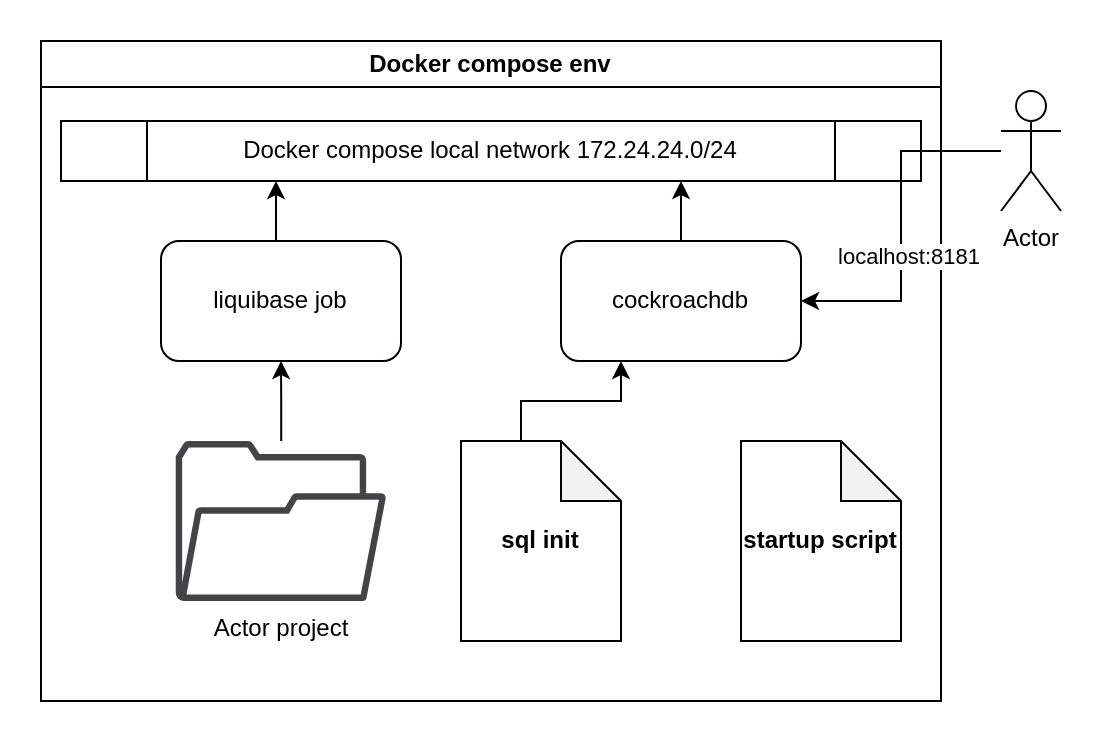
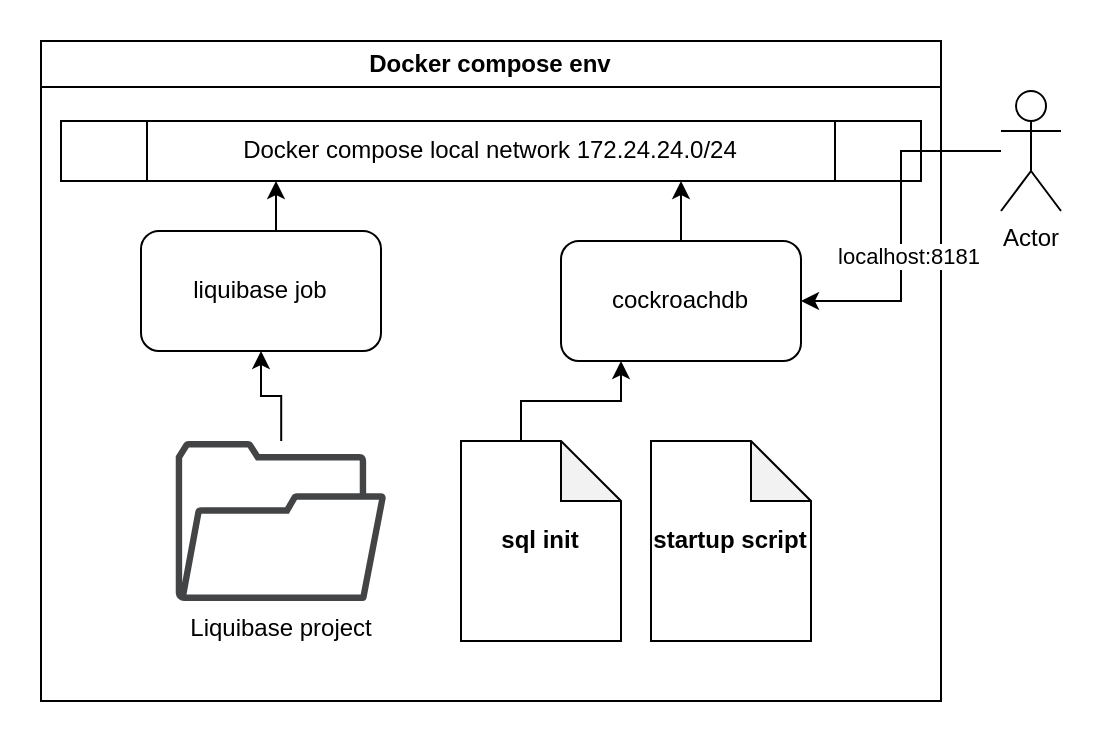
(281, 301) -> (261, 291)
(821, 541) -> (731, 541)
(282, 629) -> (282, 629)
